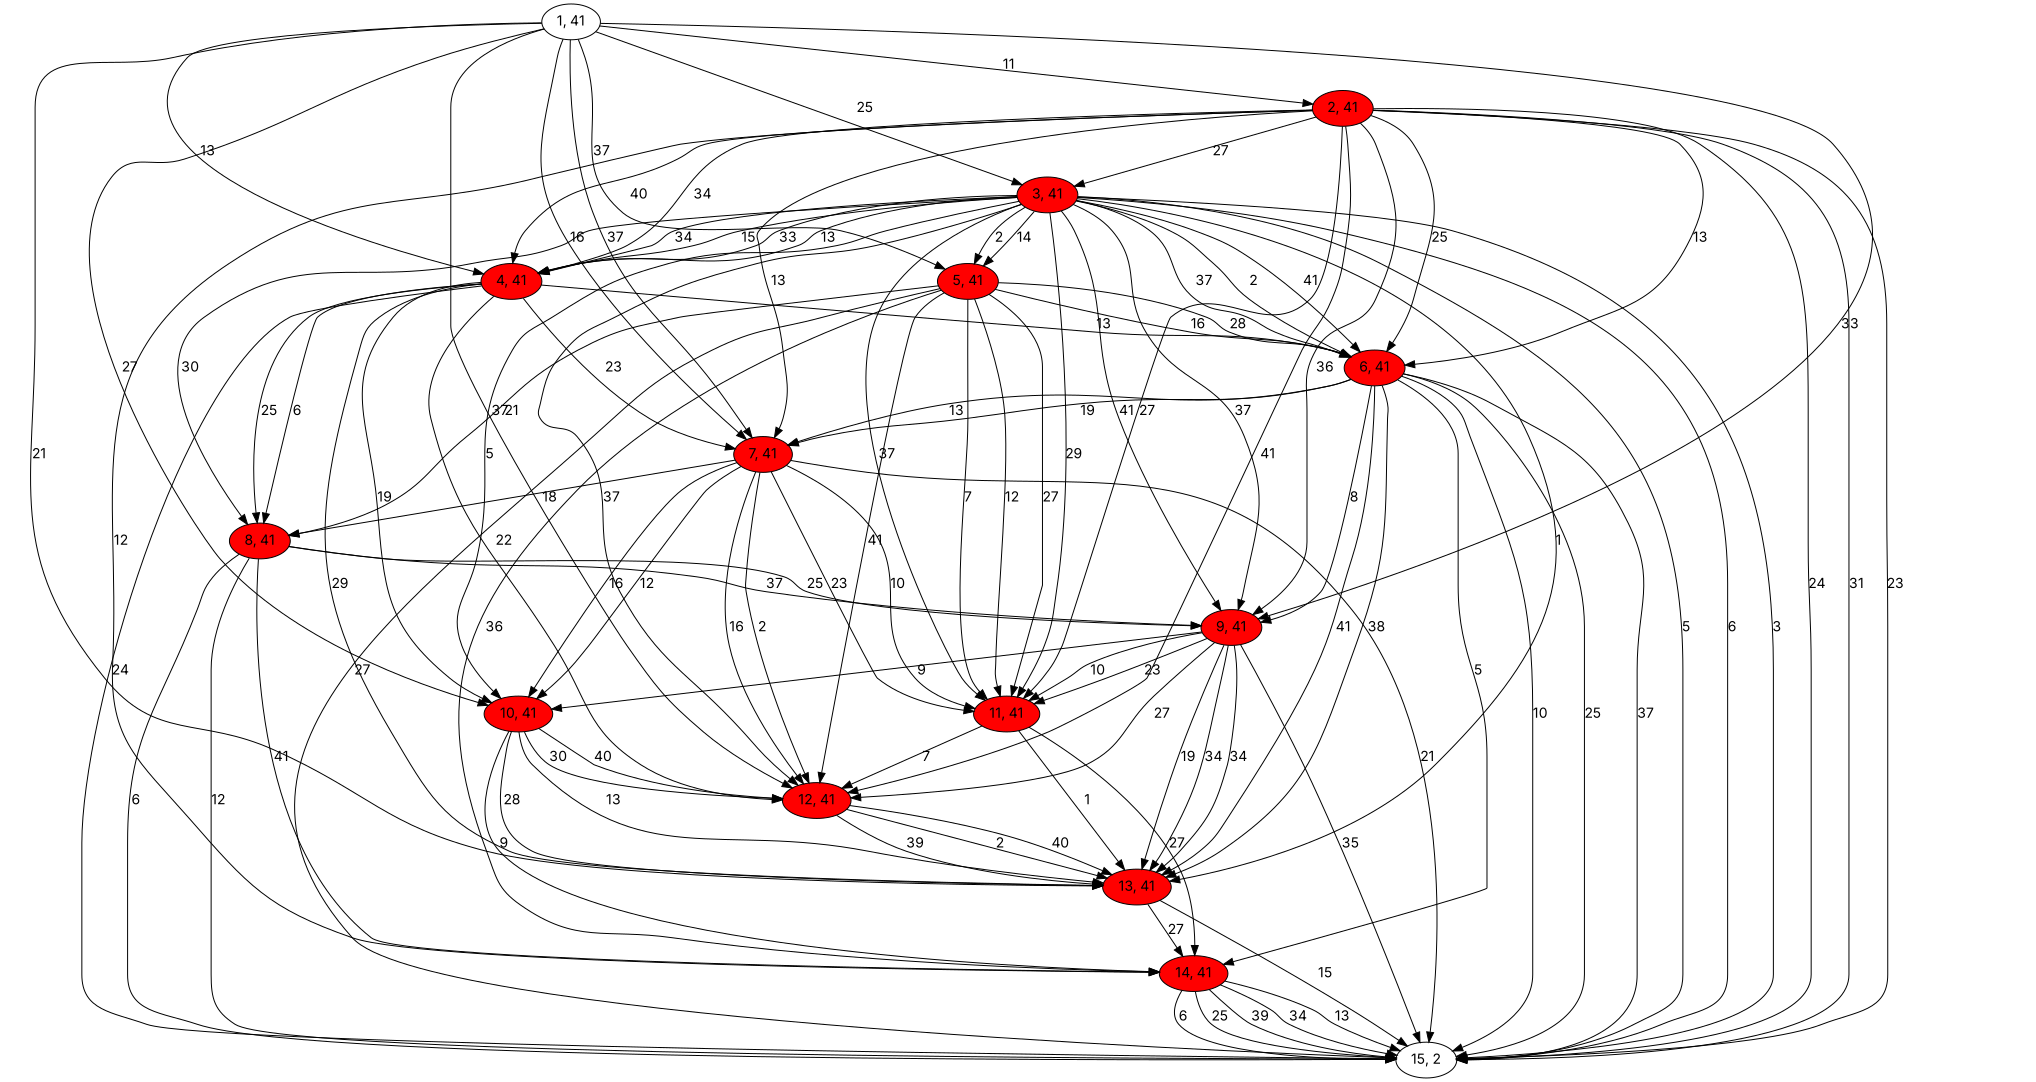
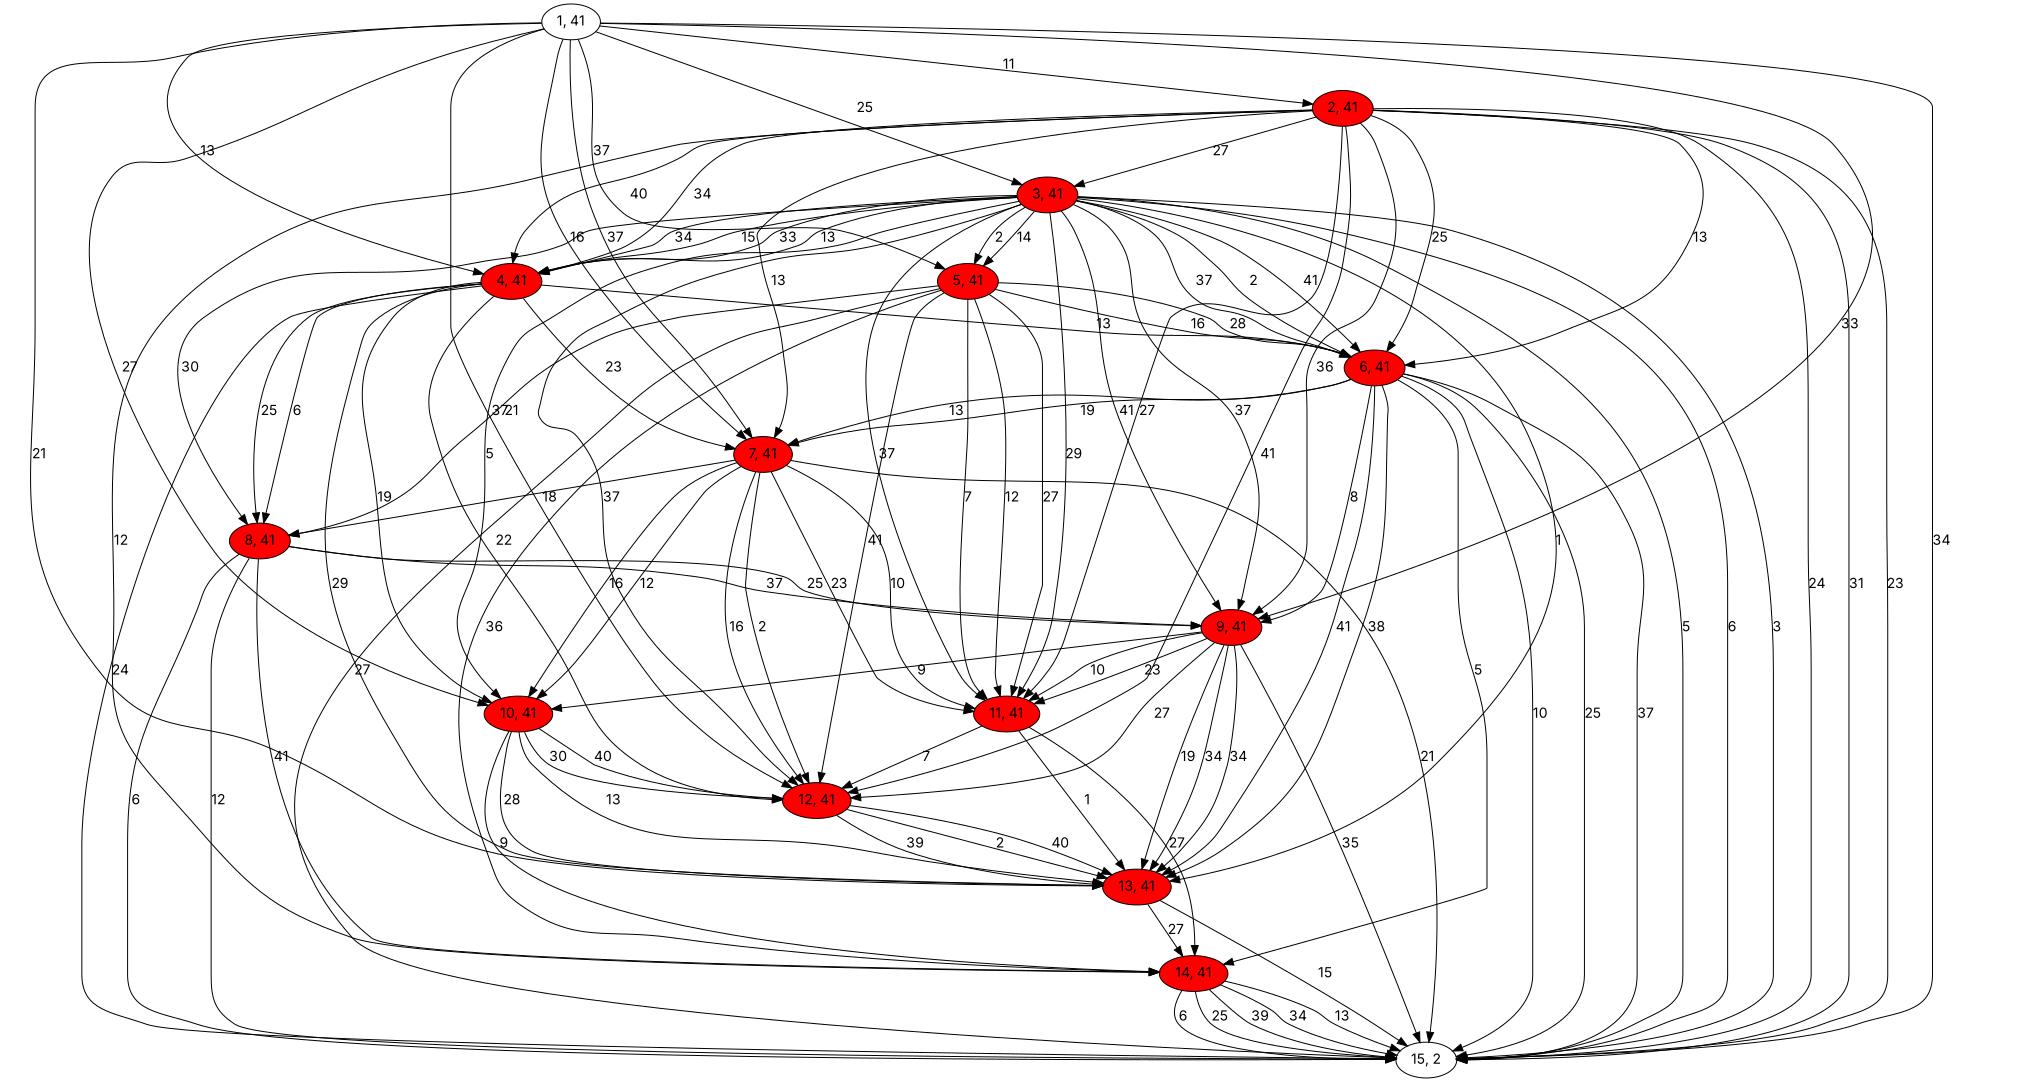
none -> (1933, 117)
